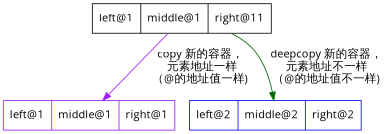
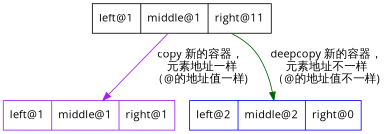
(333, 115) -> (333, 115)
